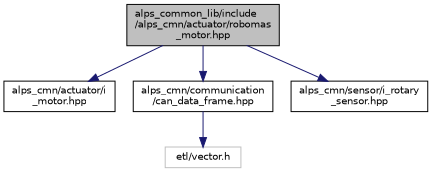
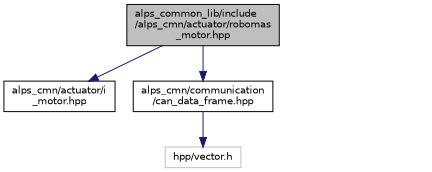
(359, 96) -> none
(203, 157) -> (203, 157)
